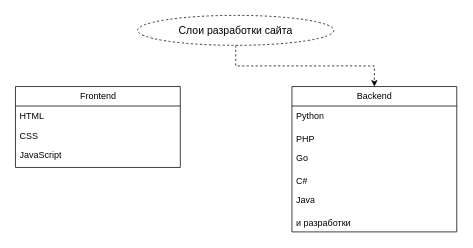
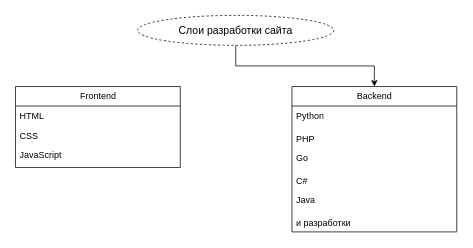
(303, 66) -> (303, 66)
